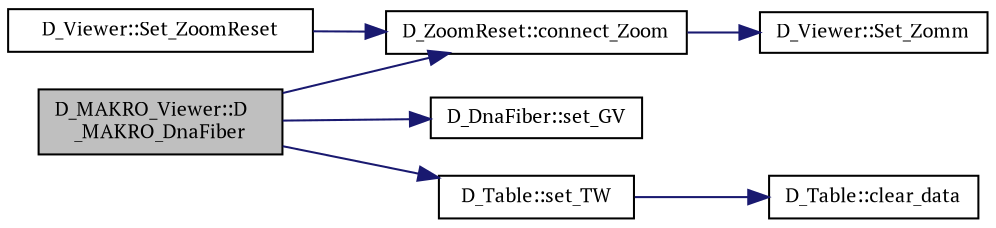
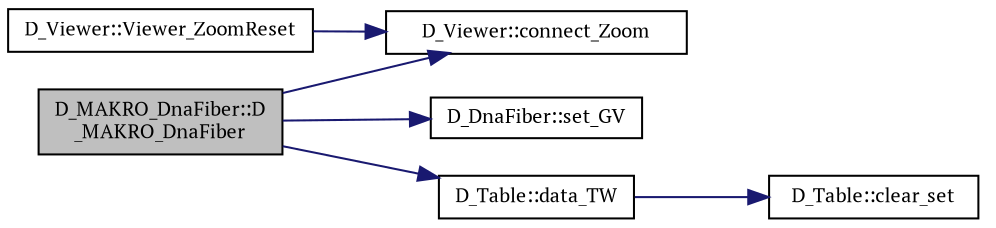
(161, 30) -> (161, 30)
(536, 33) -> (536, 33)
(874, 33) -> none
(161, 122) -> (161, 122)
(536, 197) -> (536, 197)
(874, 197) -> (874, 197)
